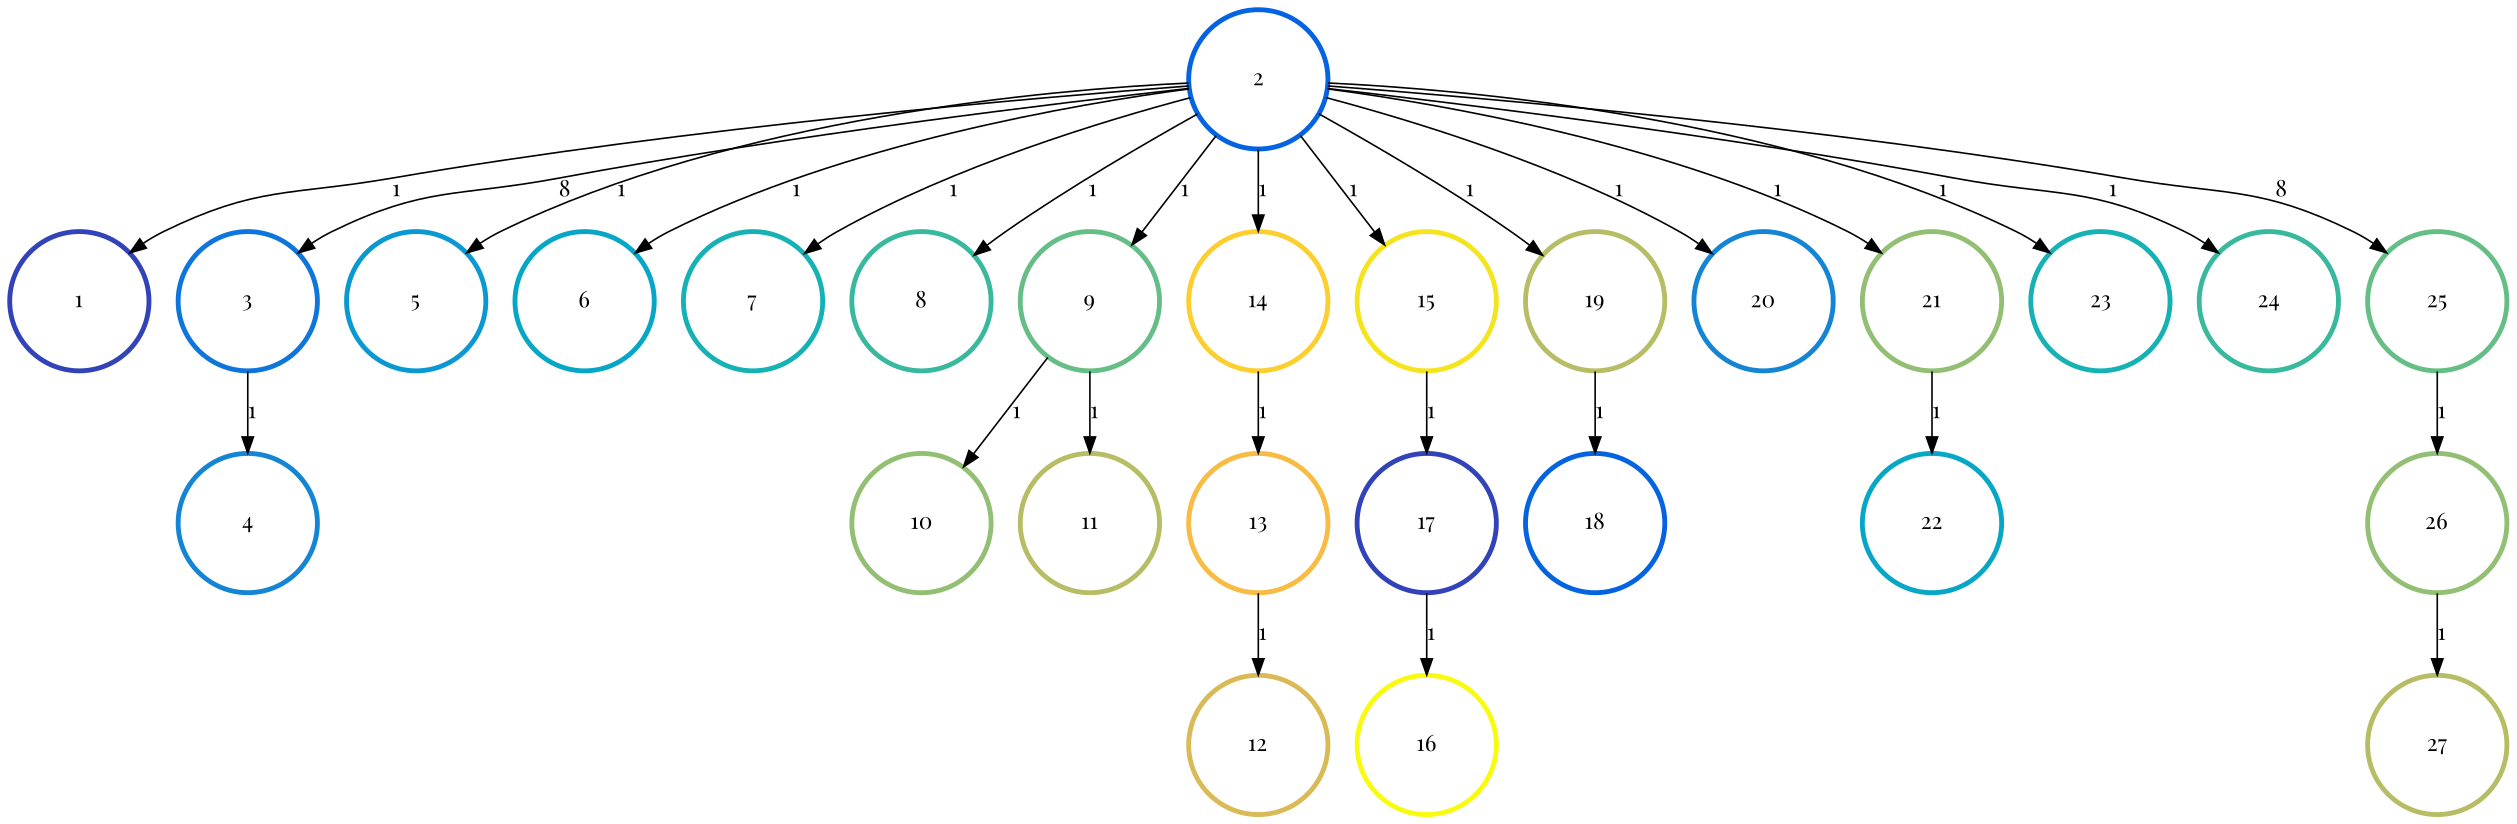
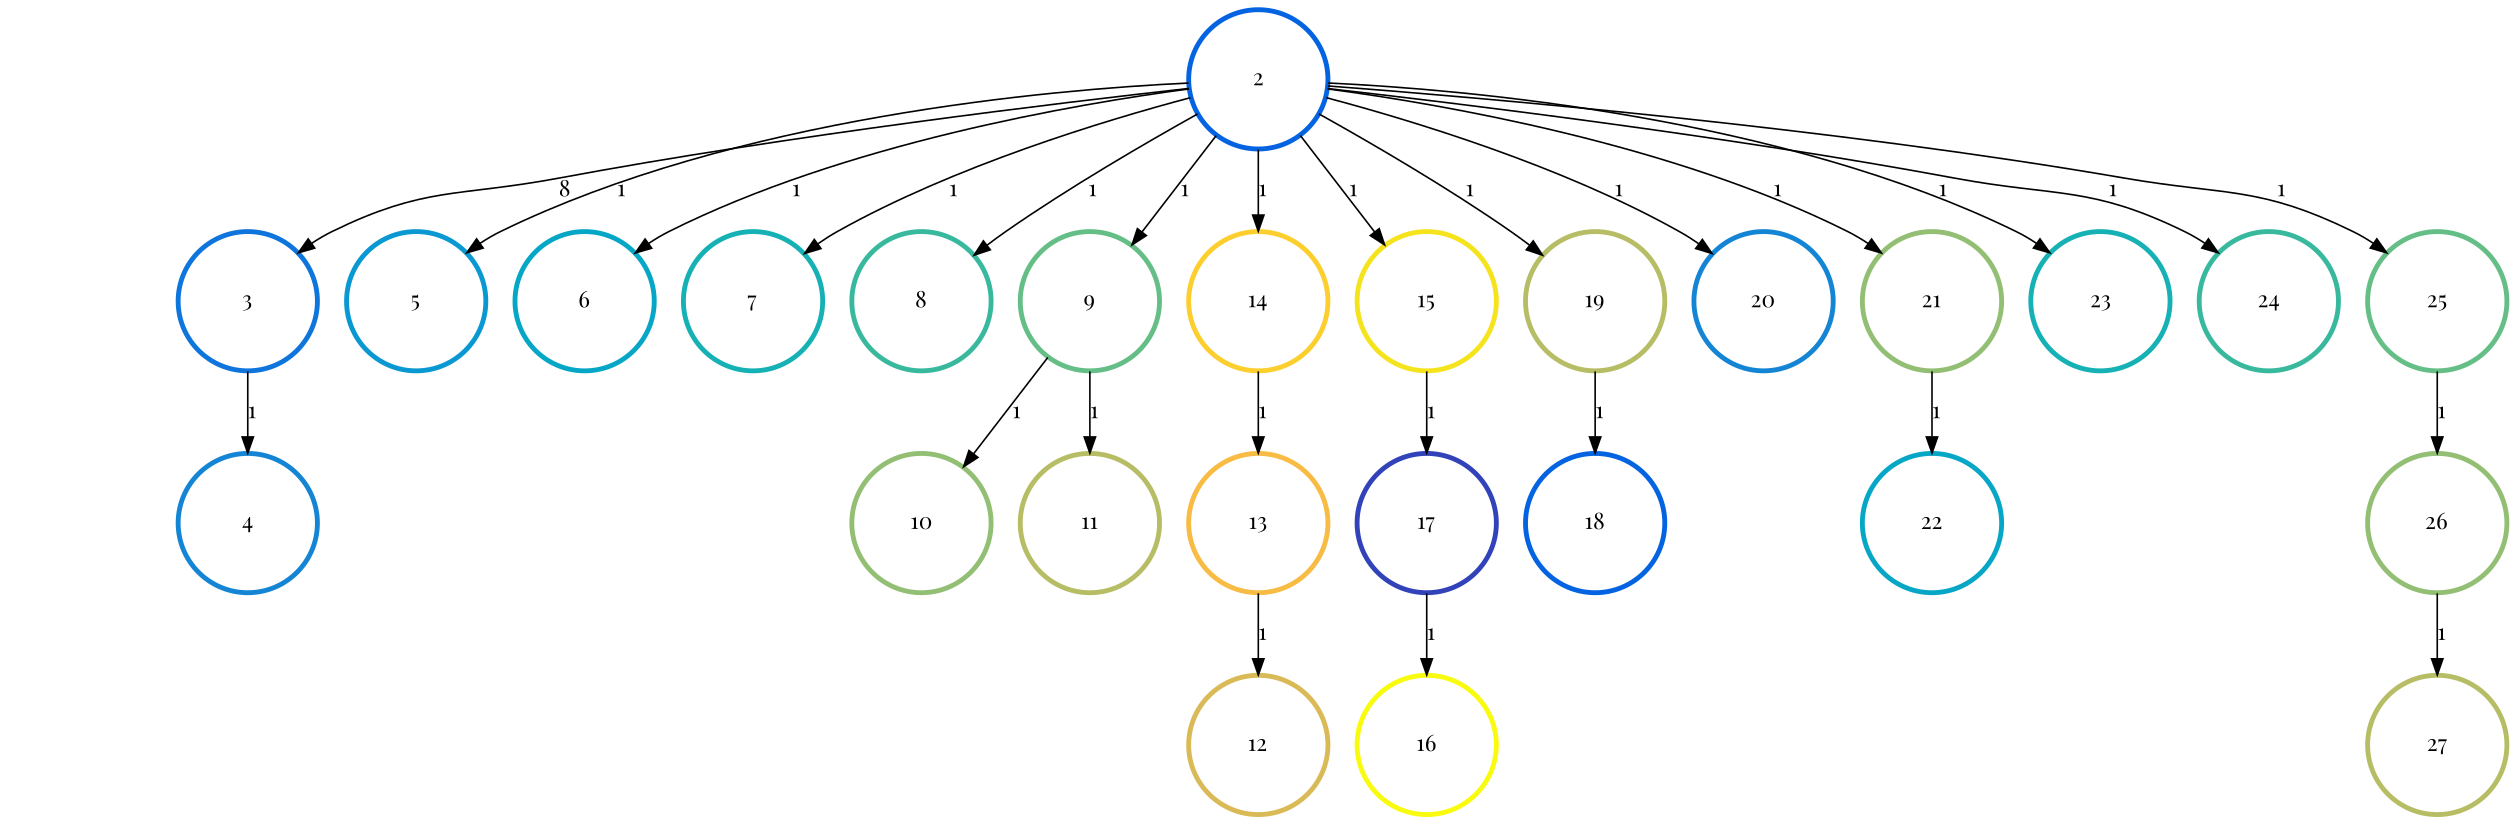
(2282, 190) -> (2282, 190)
(79, 301) -> none
